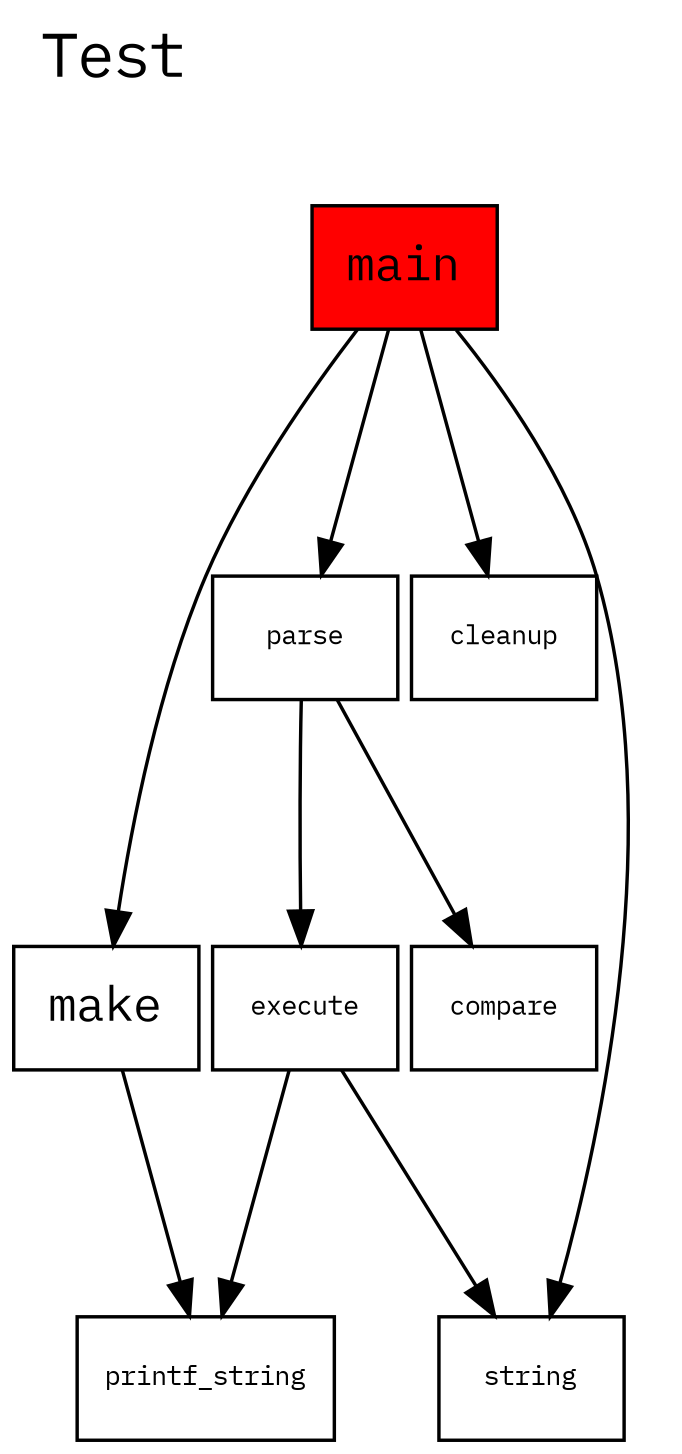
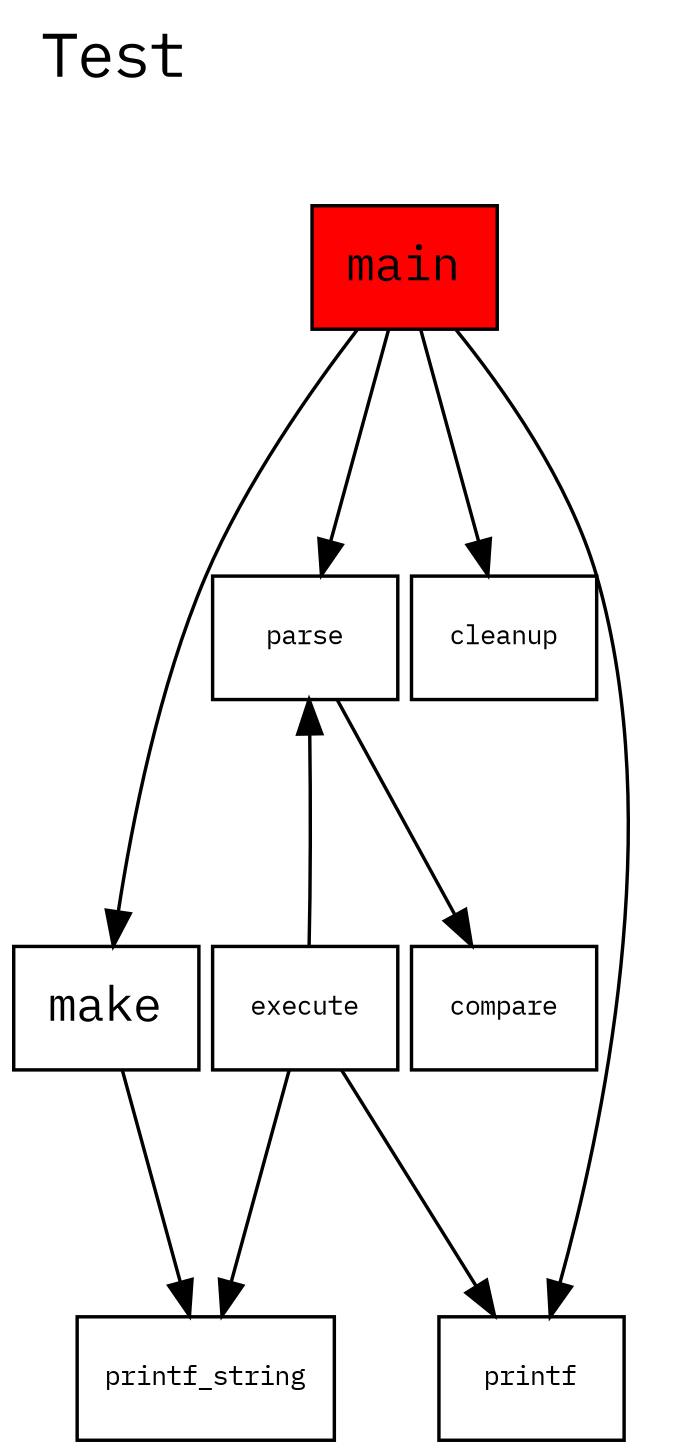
(300, 805) -> (310, 840)
(532, 1379) -> (532, 1379)
